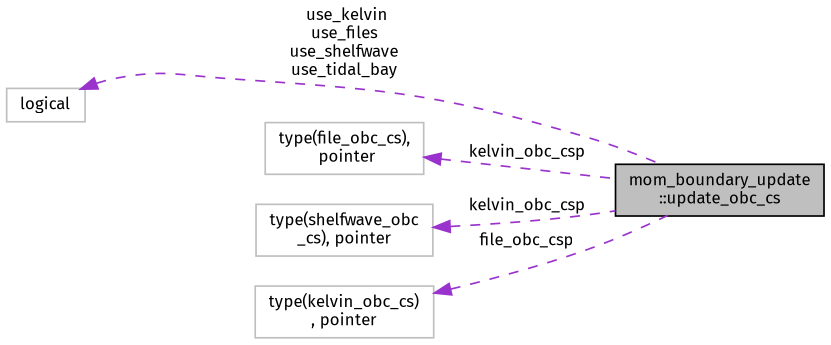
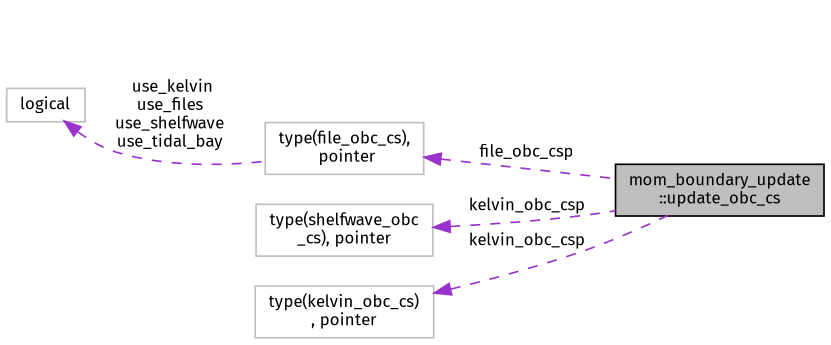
(384, 92) -> (168, 162)
(525, 153) -> (525, 153)
(525, 241) -> (525, 241)
